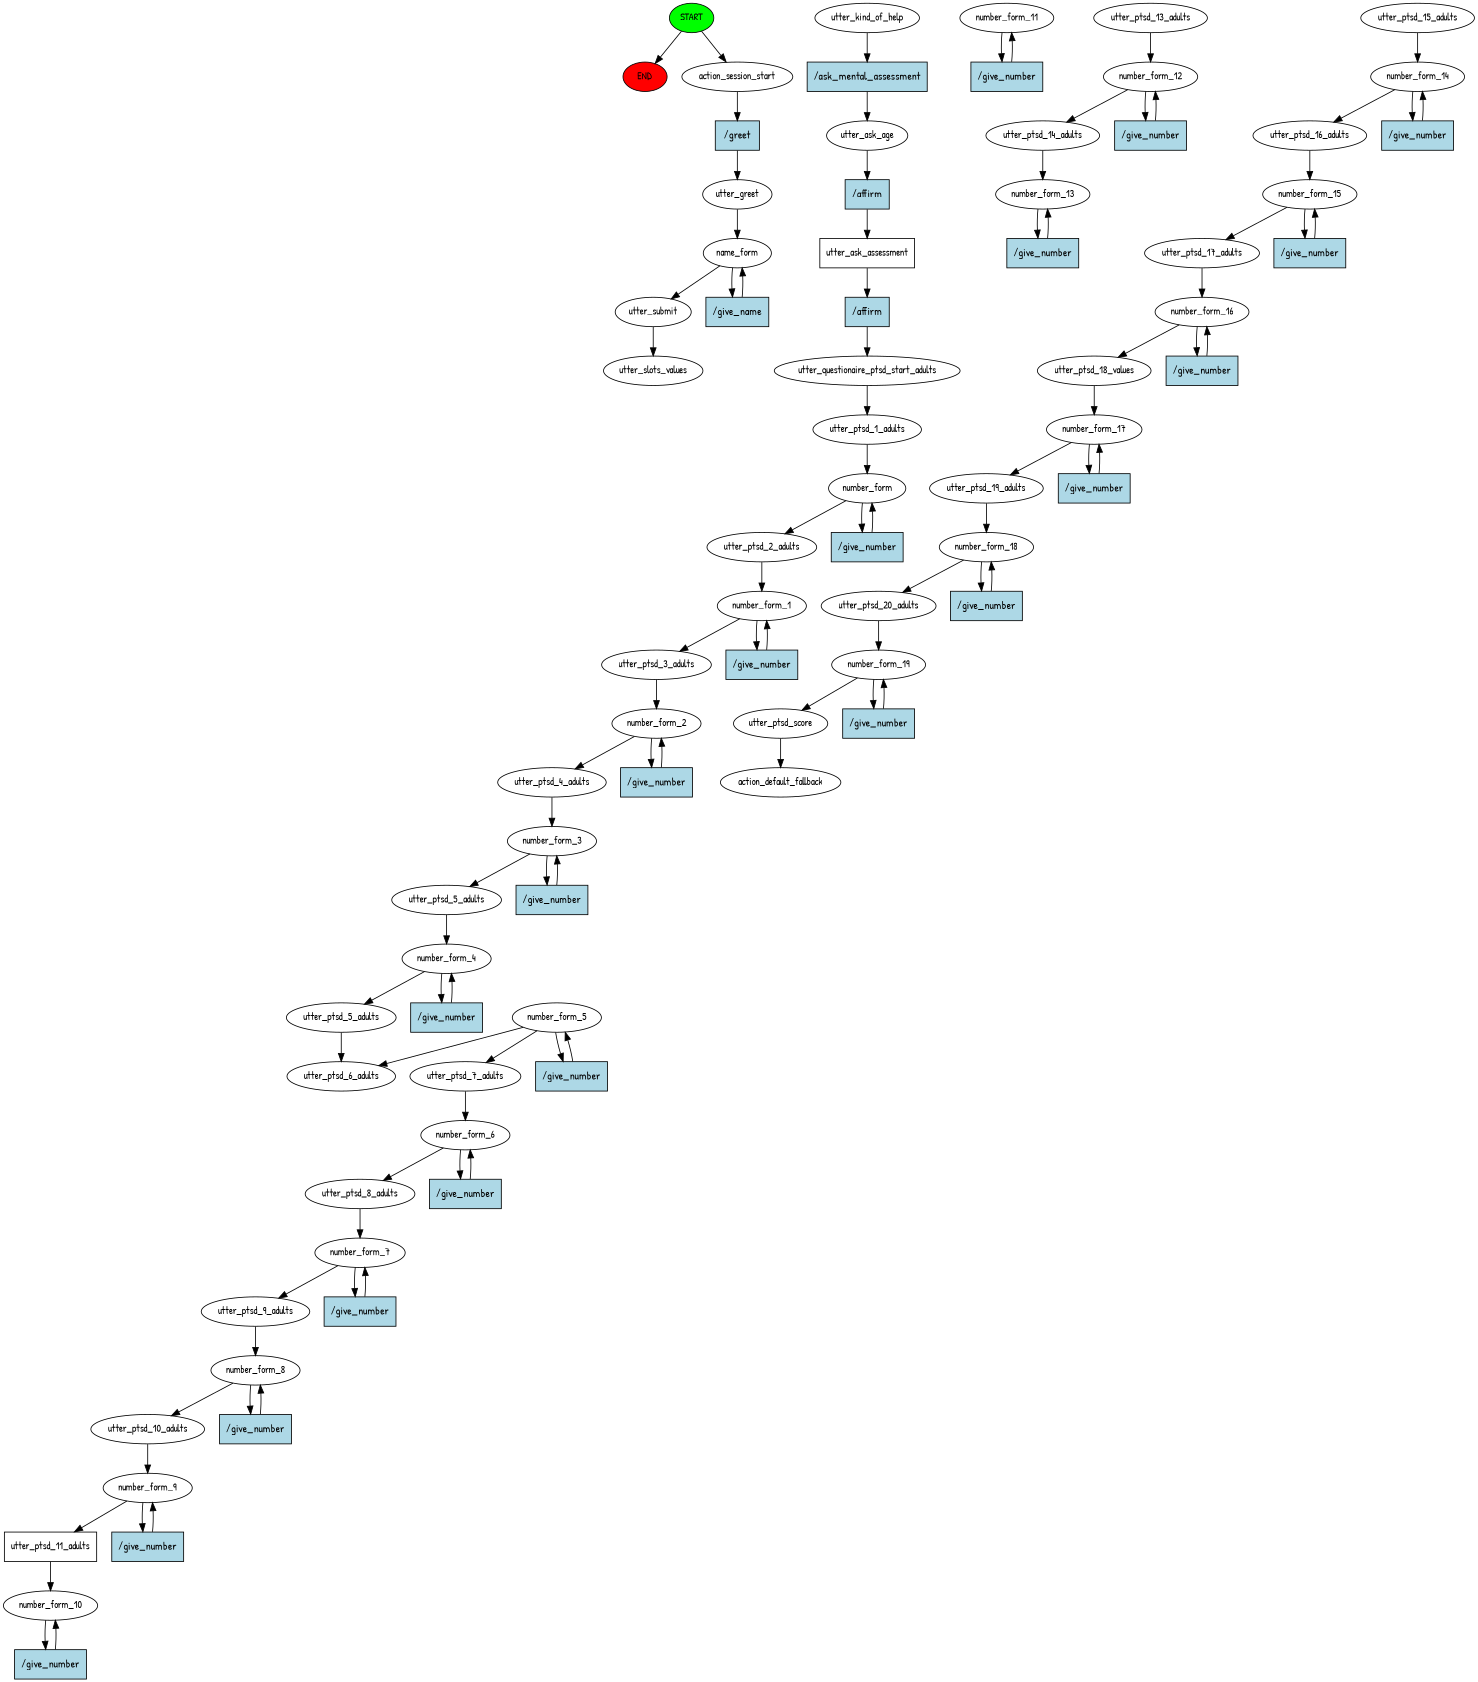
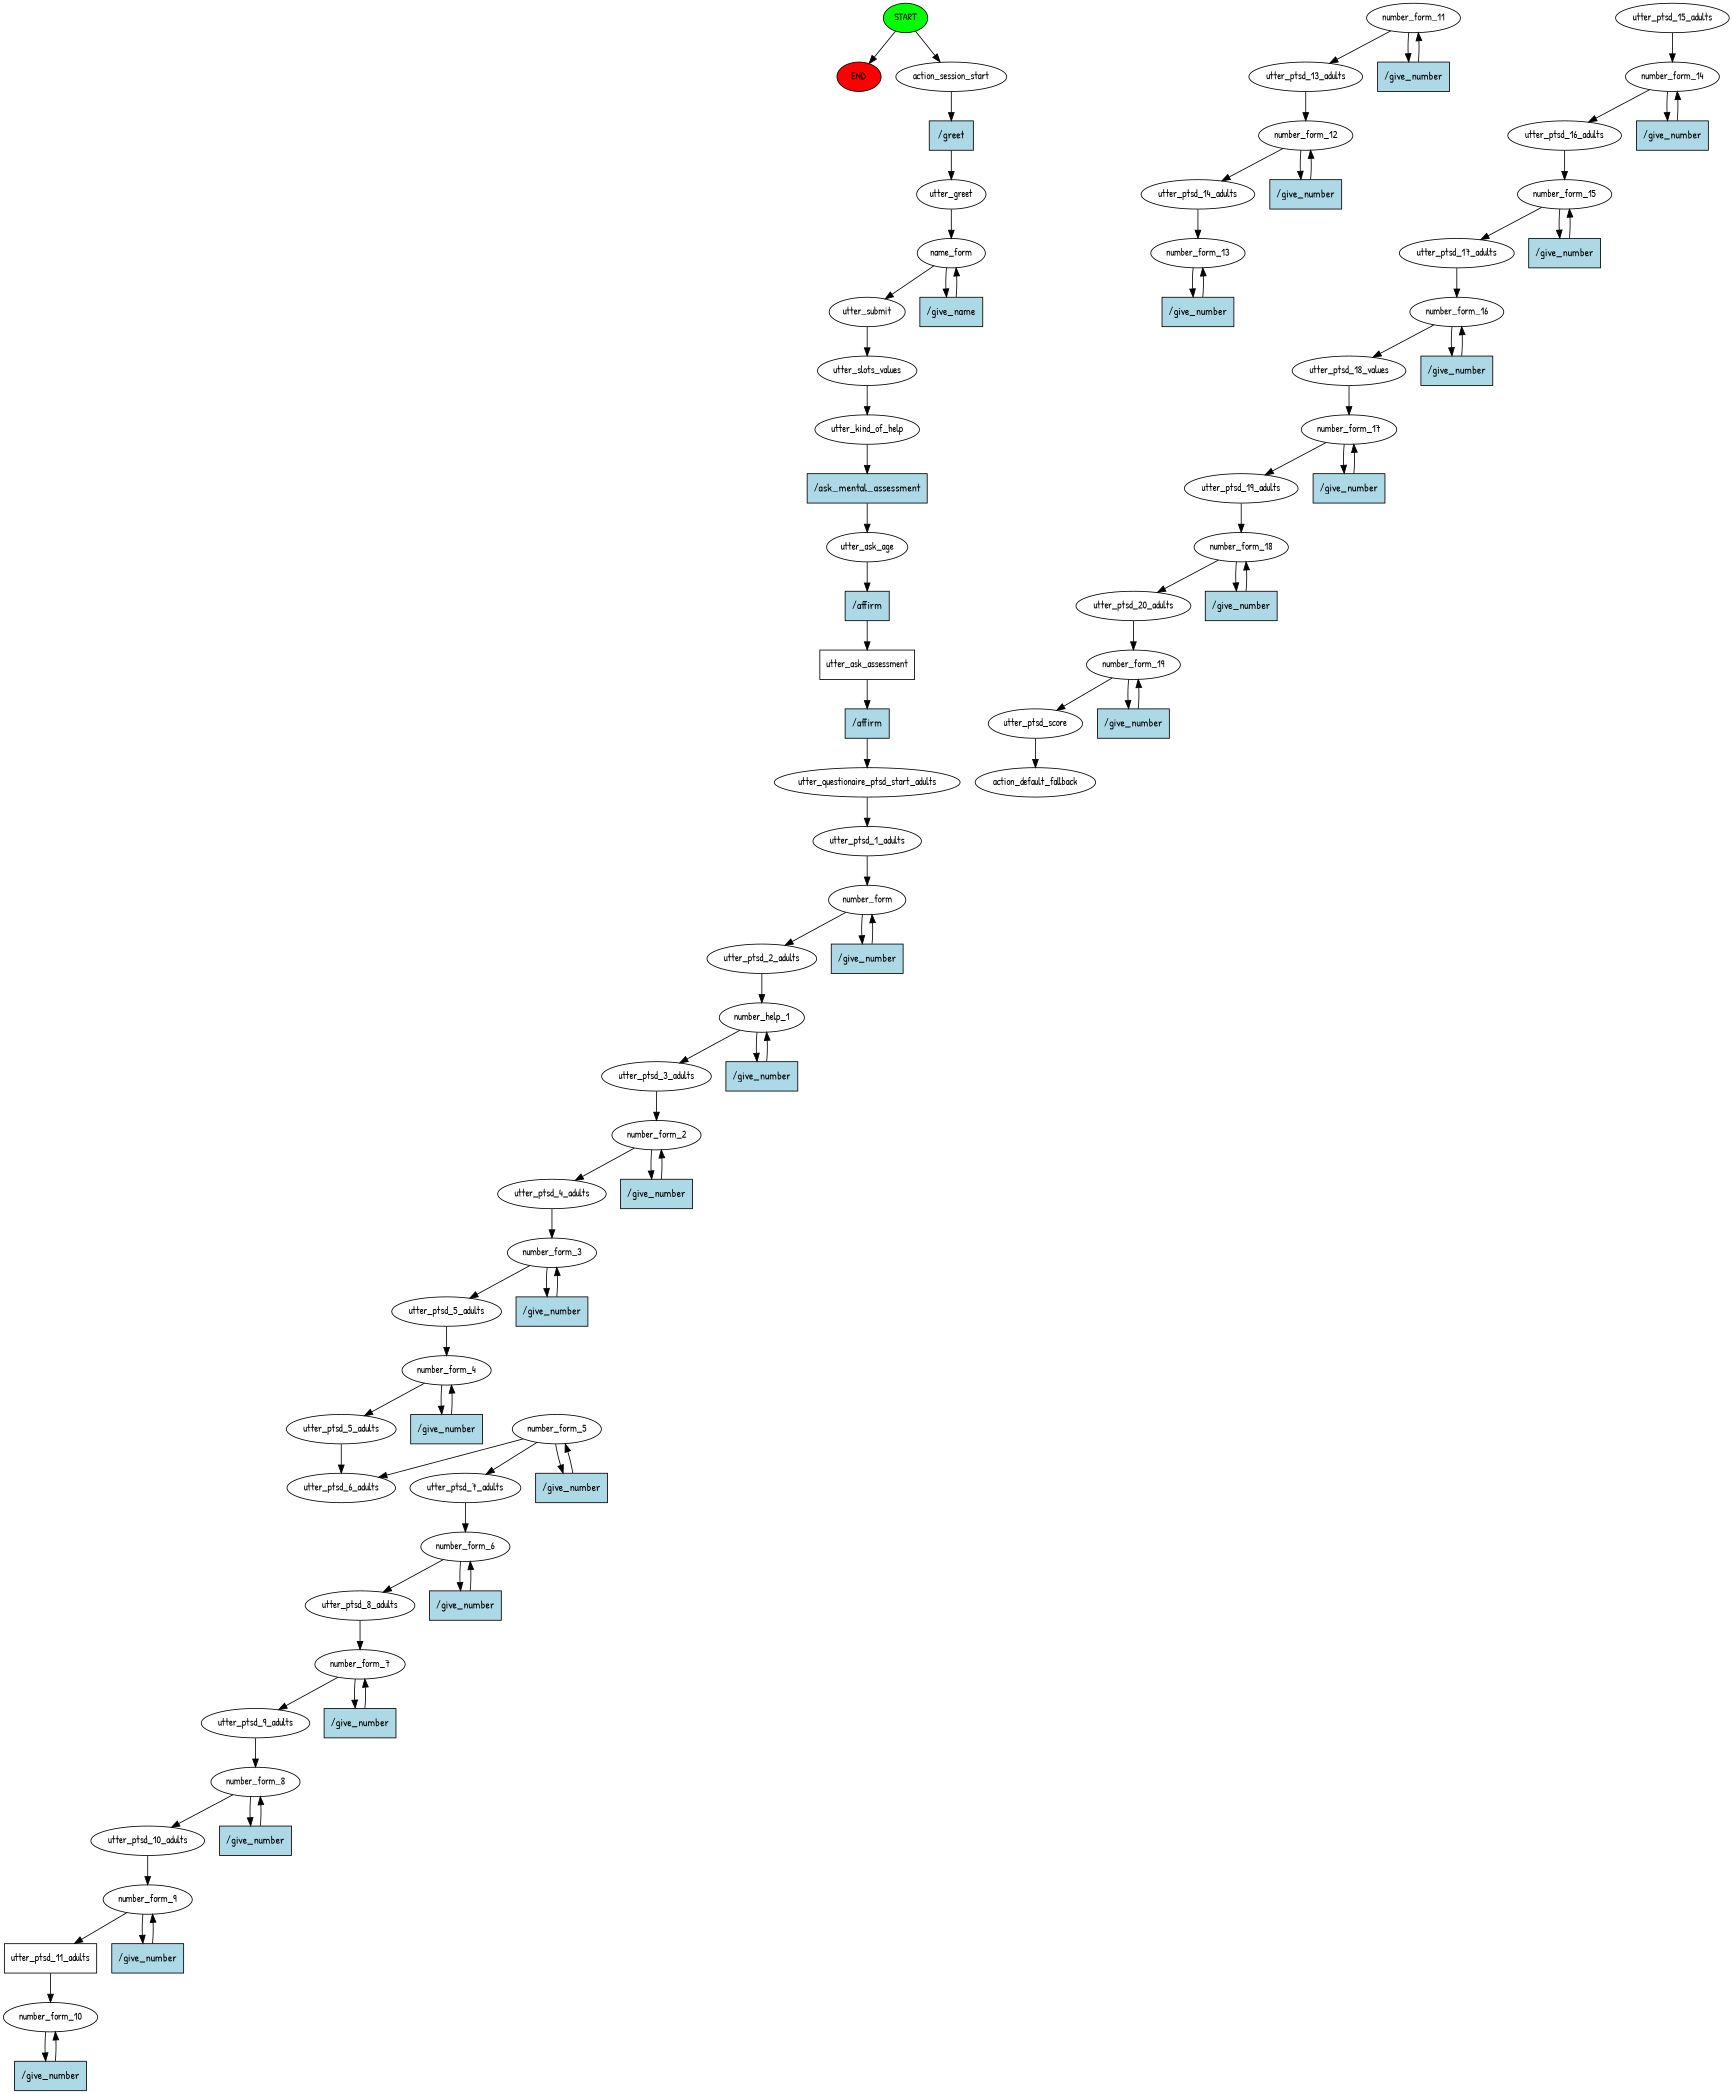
none -> (1364, 45)
none -> (867, 396)
(762, 606) -> (762, 1018)
